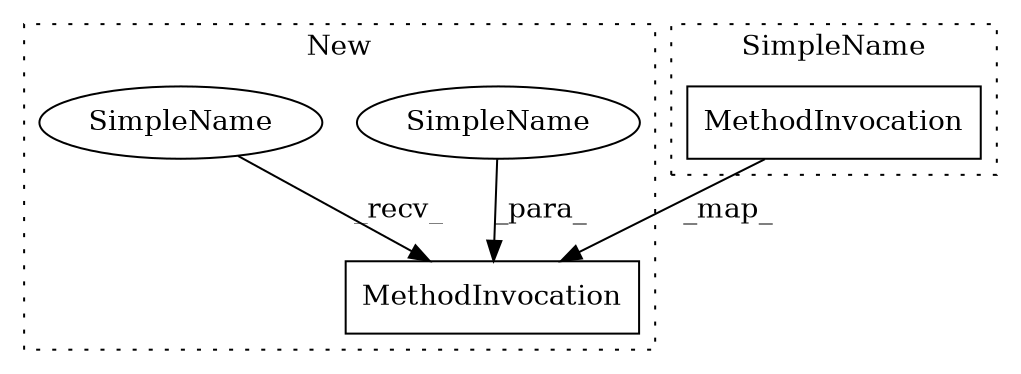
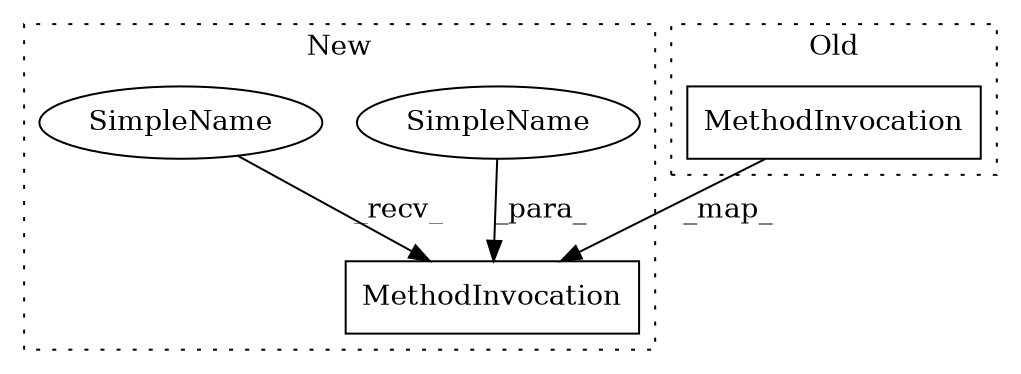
(834, 47) -> (834, 47)
